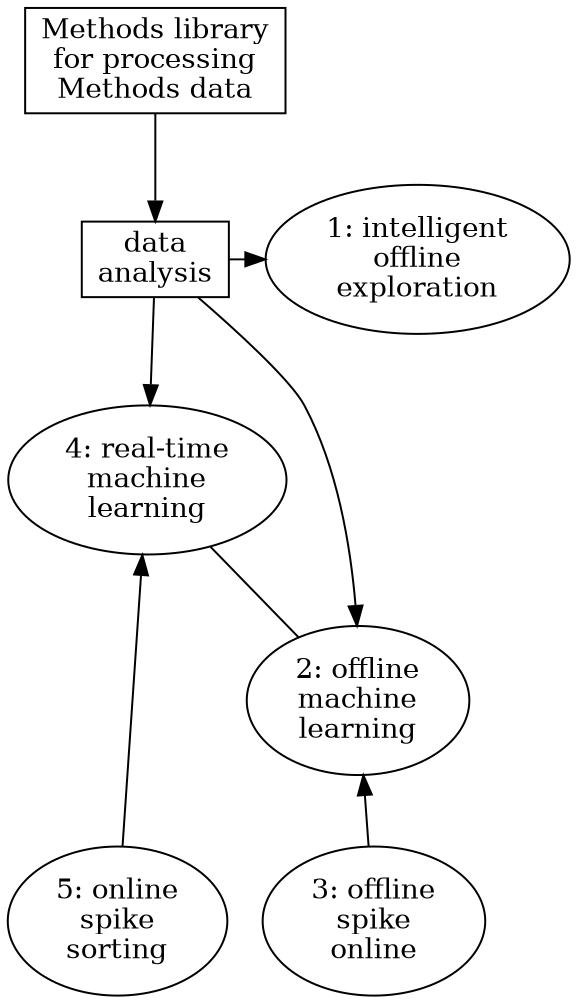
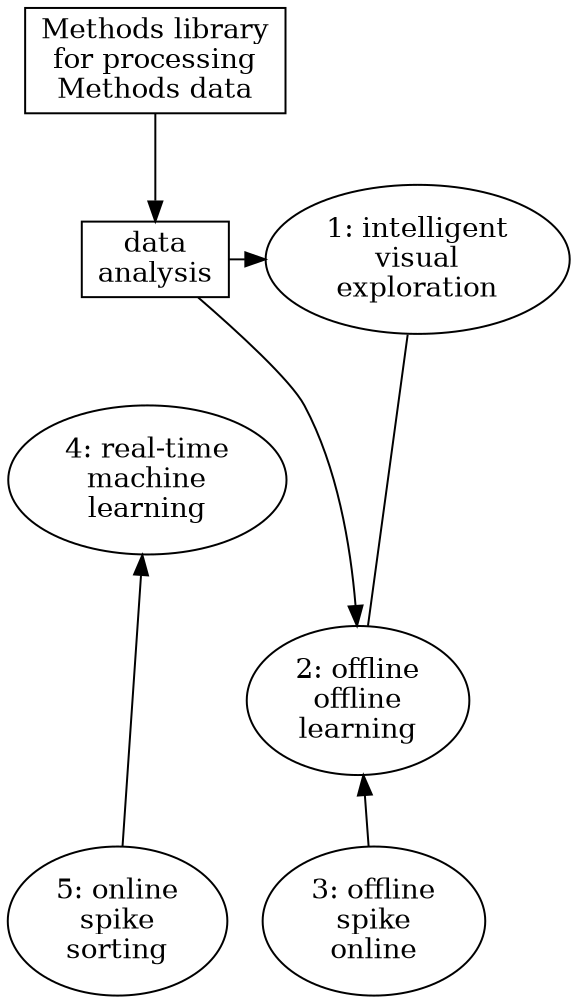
(418, 258) -> (418, 258)
(152, 341) -> none
(255, 592) -> (388, 480)
(358, 700) -> (358, 700)
